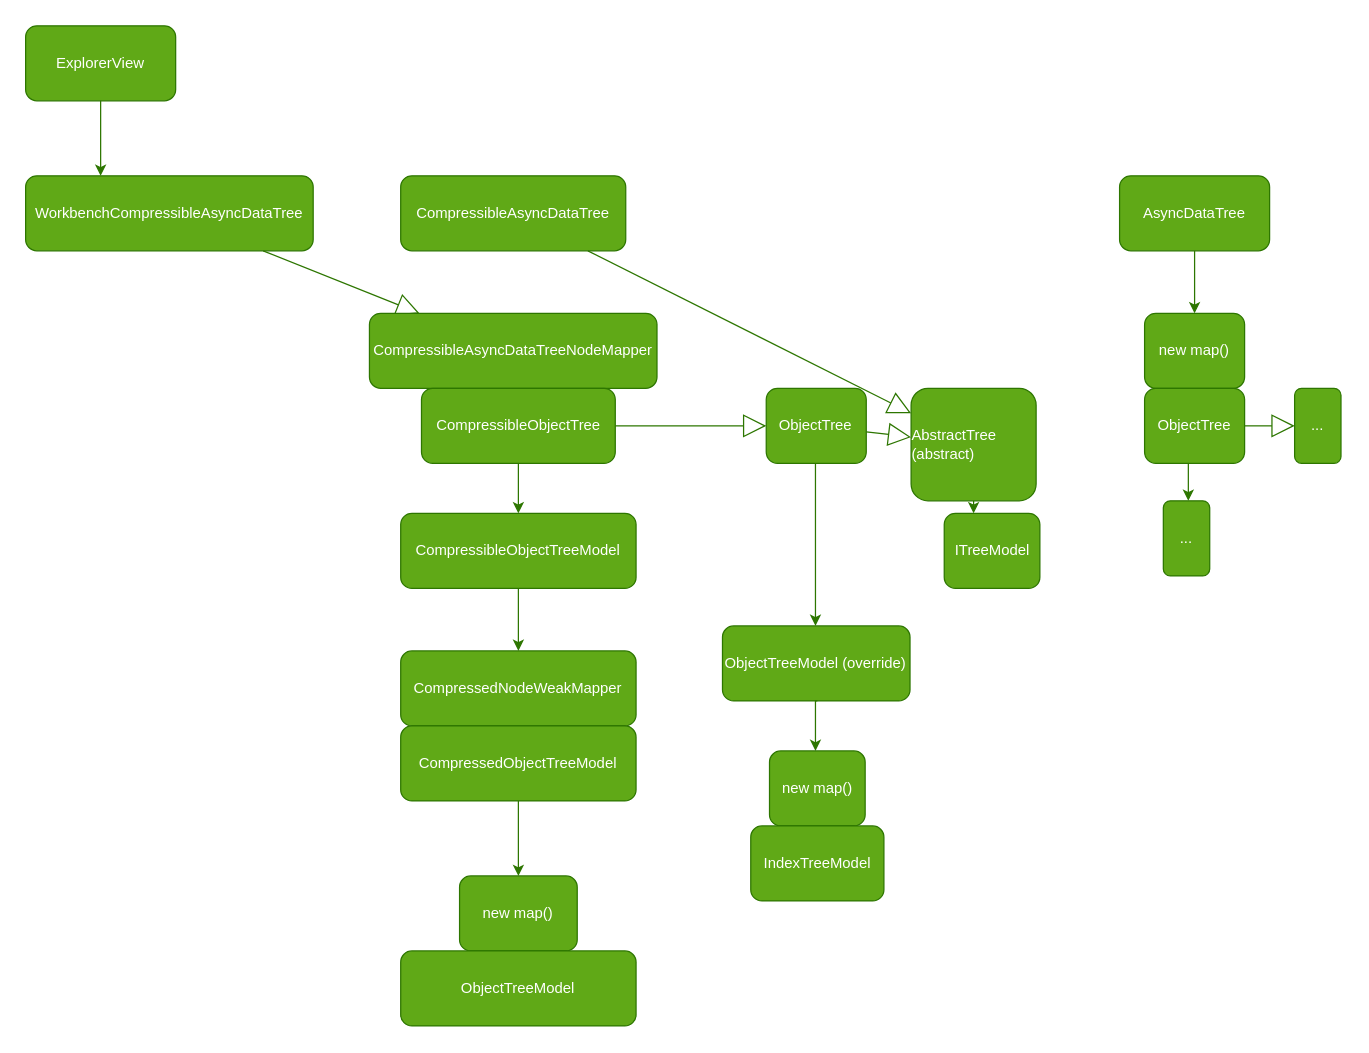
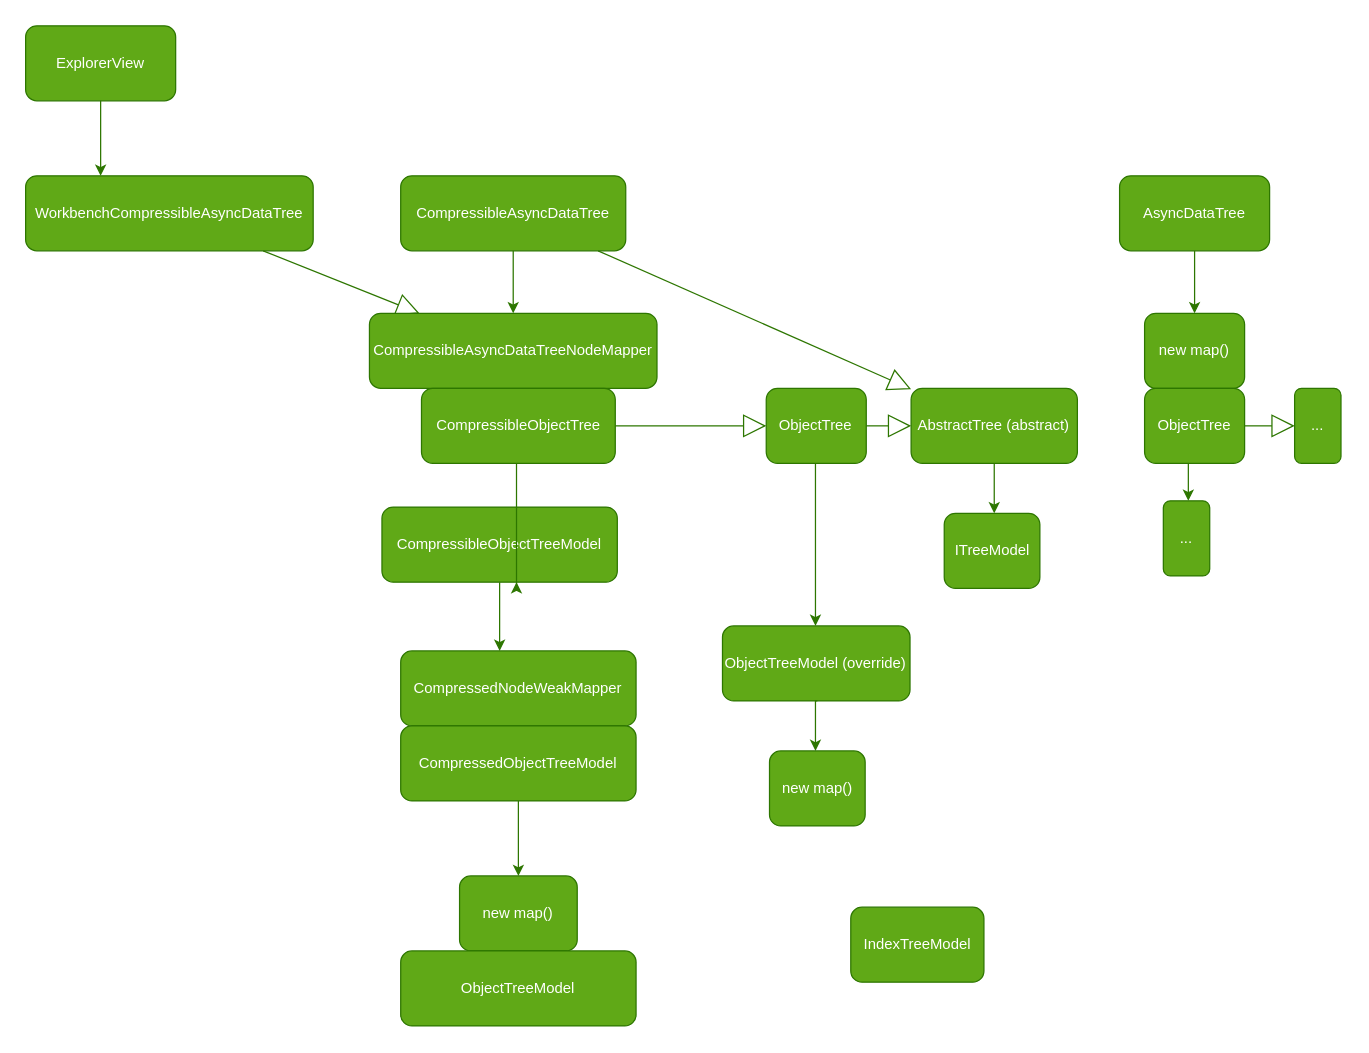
none -> (513, 278)
(973, 444) -> (994, 426)
(518, 551) -> (500, 544)
(817, 863) -> (917, 944)
